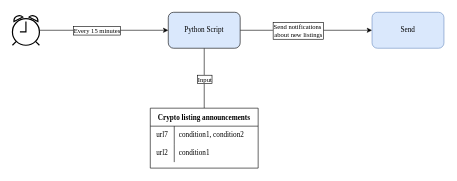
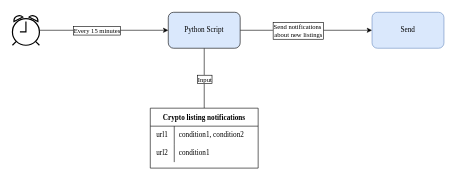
(204, 118) -> (204, 118)
(162, 135) -> (162, 135)
